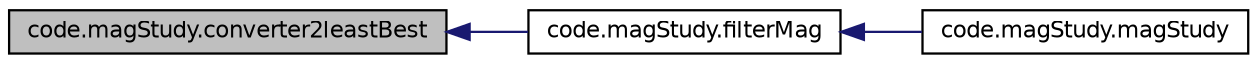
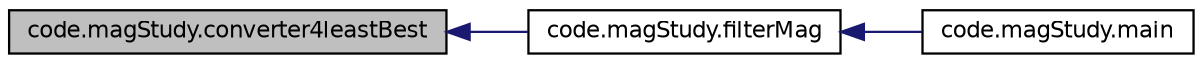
(228, 32) -> (228, 32)
(1085, 32) -> (1058, 32)
